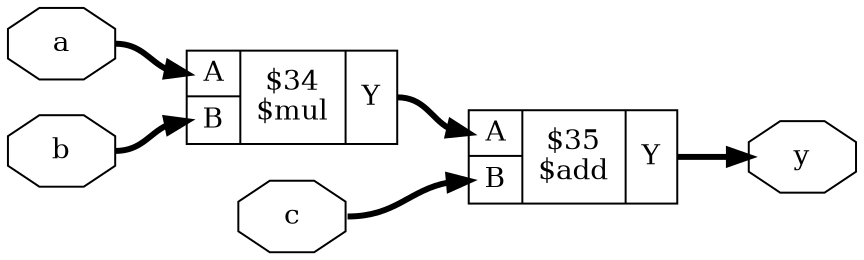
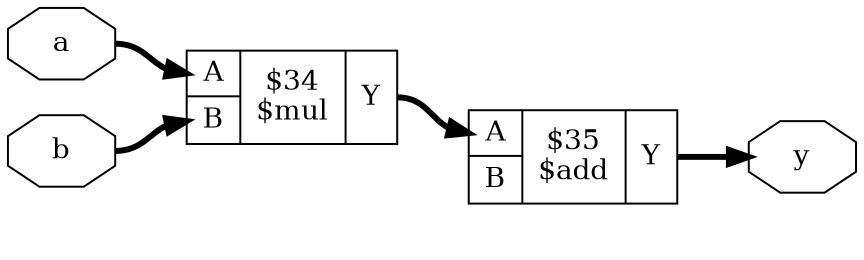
(292, 216) -> none
